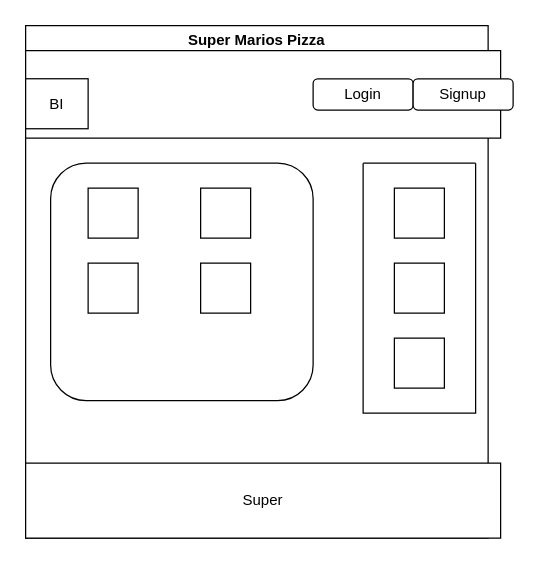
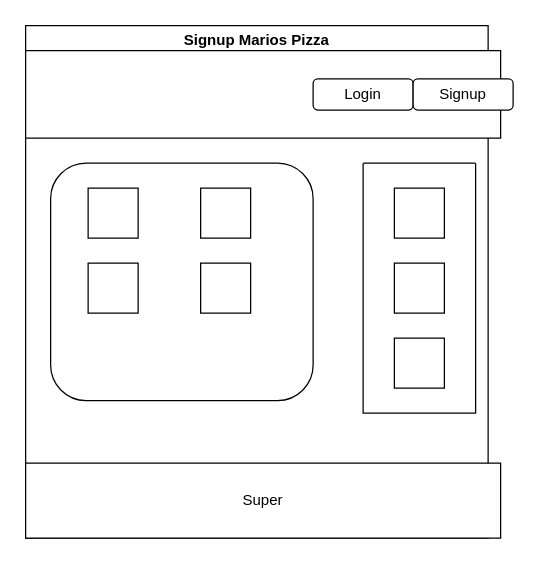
(257, 41) -> (257, 41)
(57, 104) -> none
